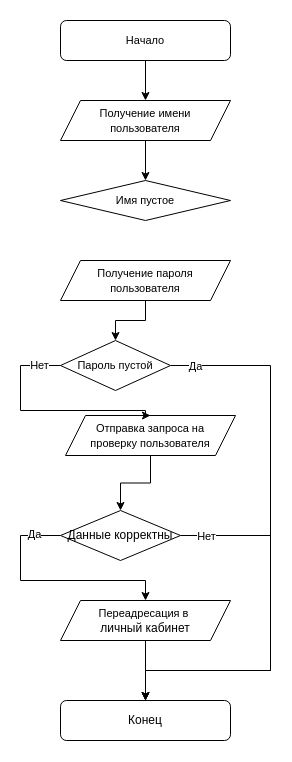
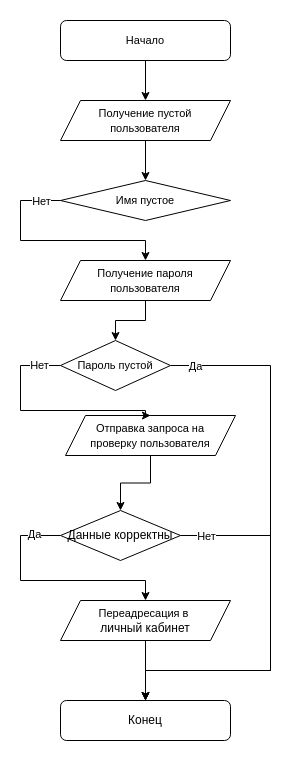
(146, 121) -> (146, 121)
none -> (50, 241)
